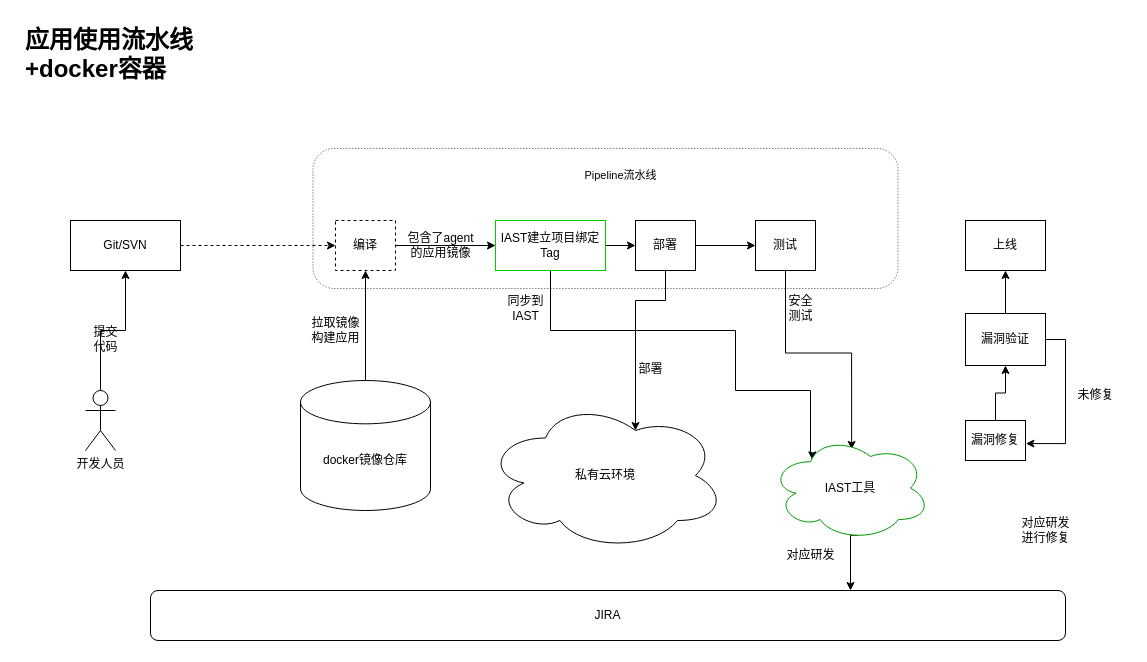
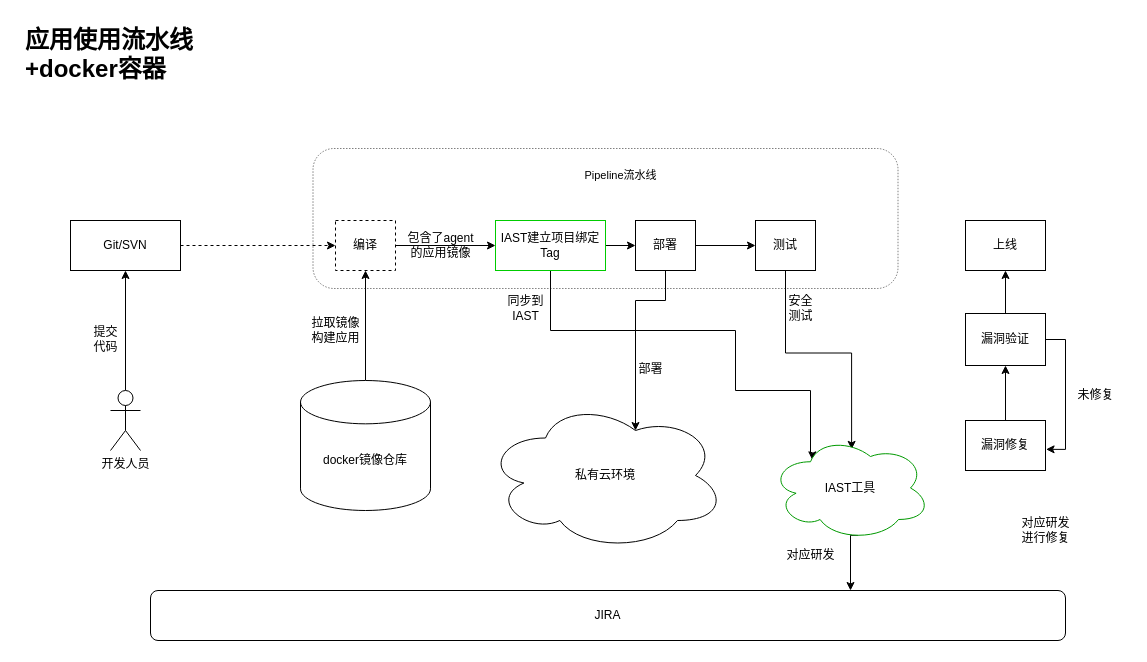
(101, 421) -> (126, 421)
(996, 441) -> (1006, 446)
